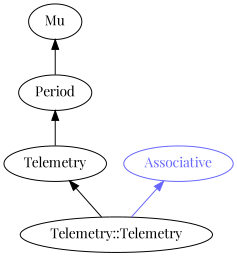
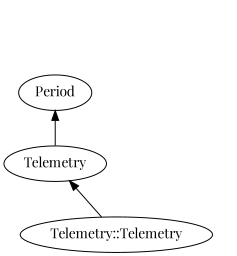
(55, 22) -> none
(178, 164) -> none
